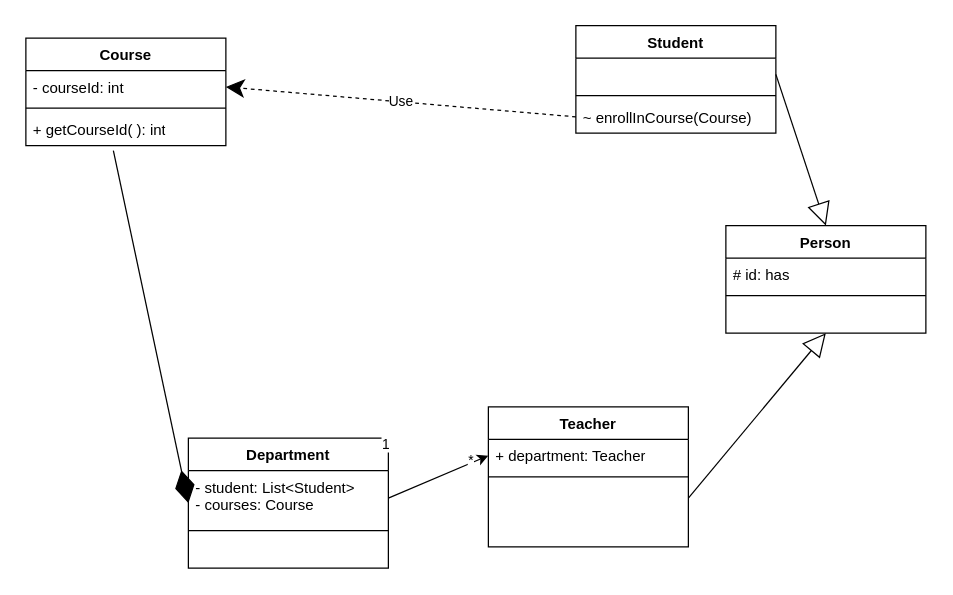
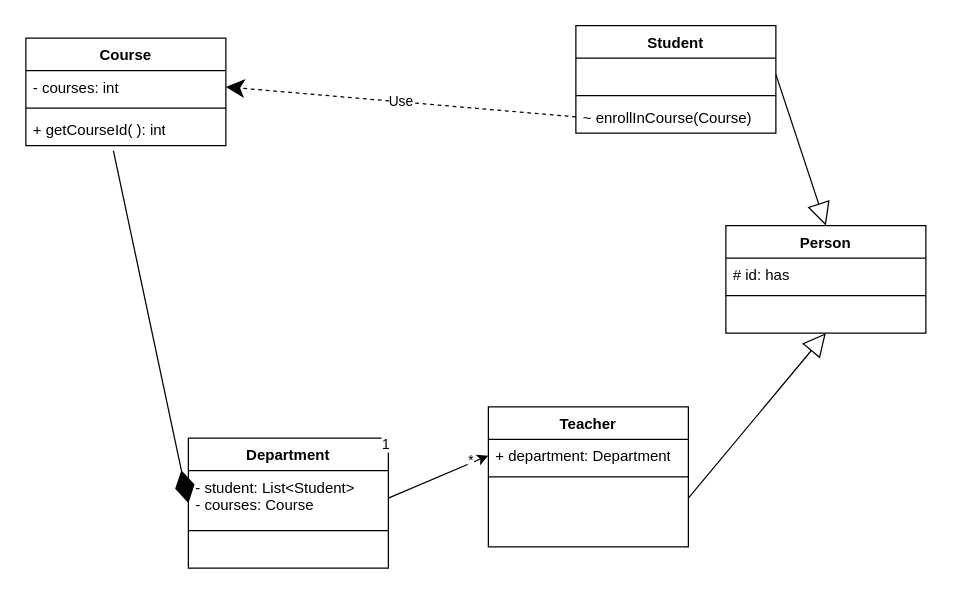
(88, 88) -> (84, 88)
(578, 457) -> (589, 466)
